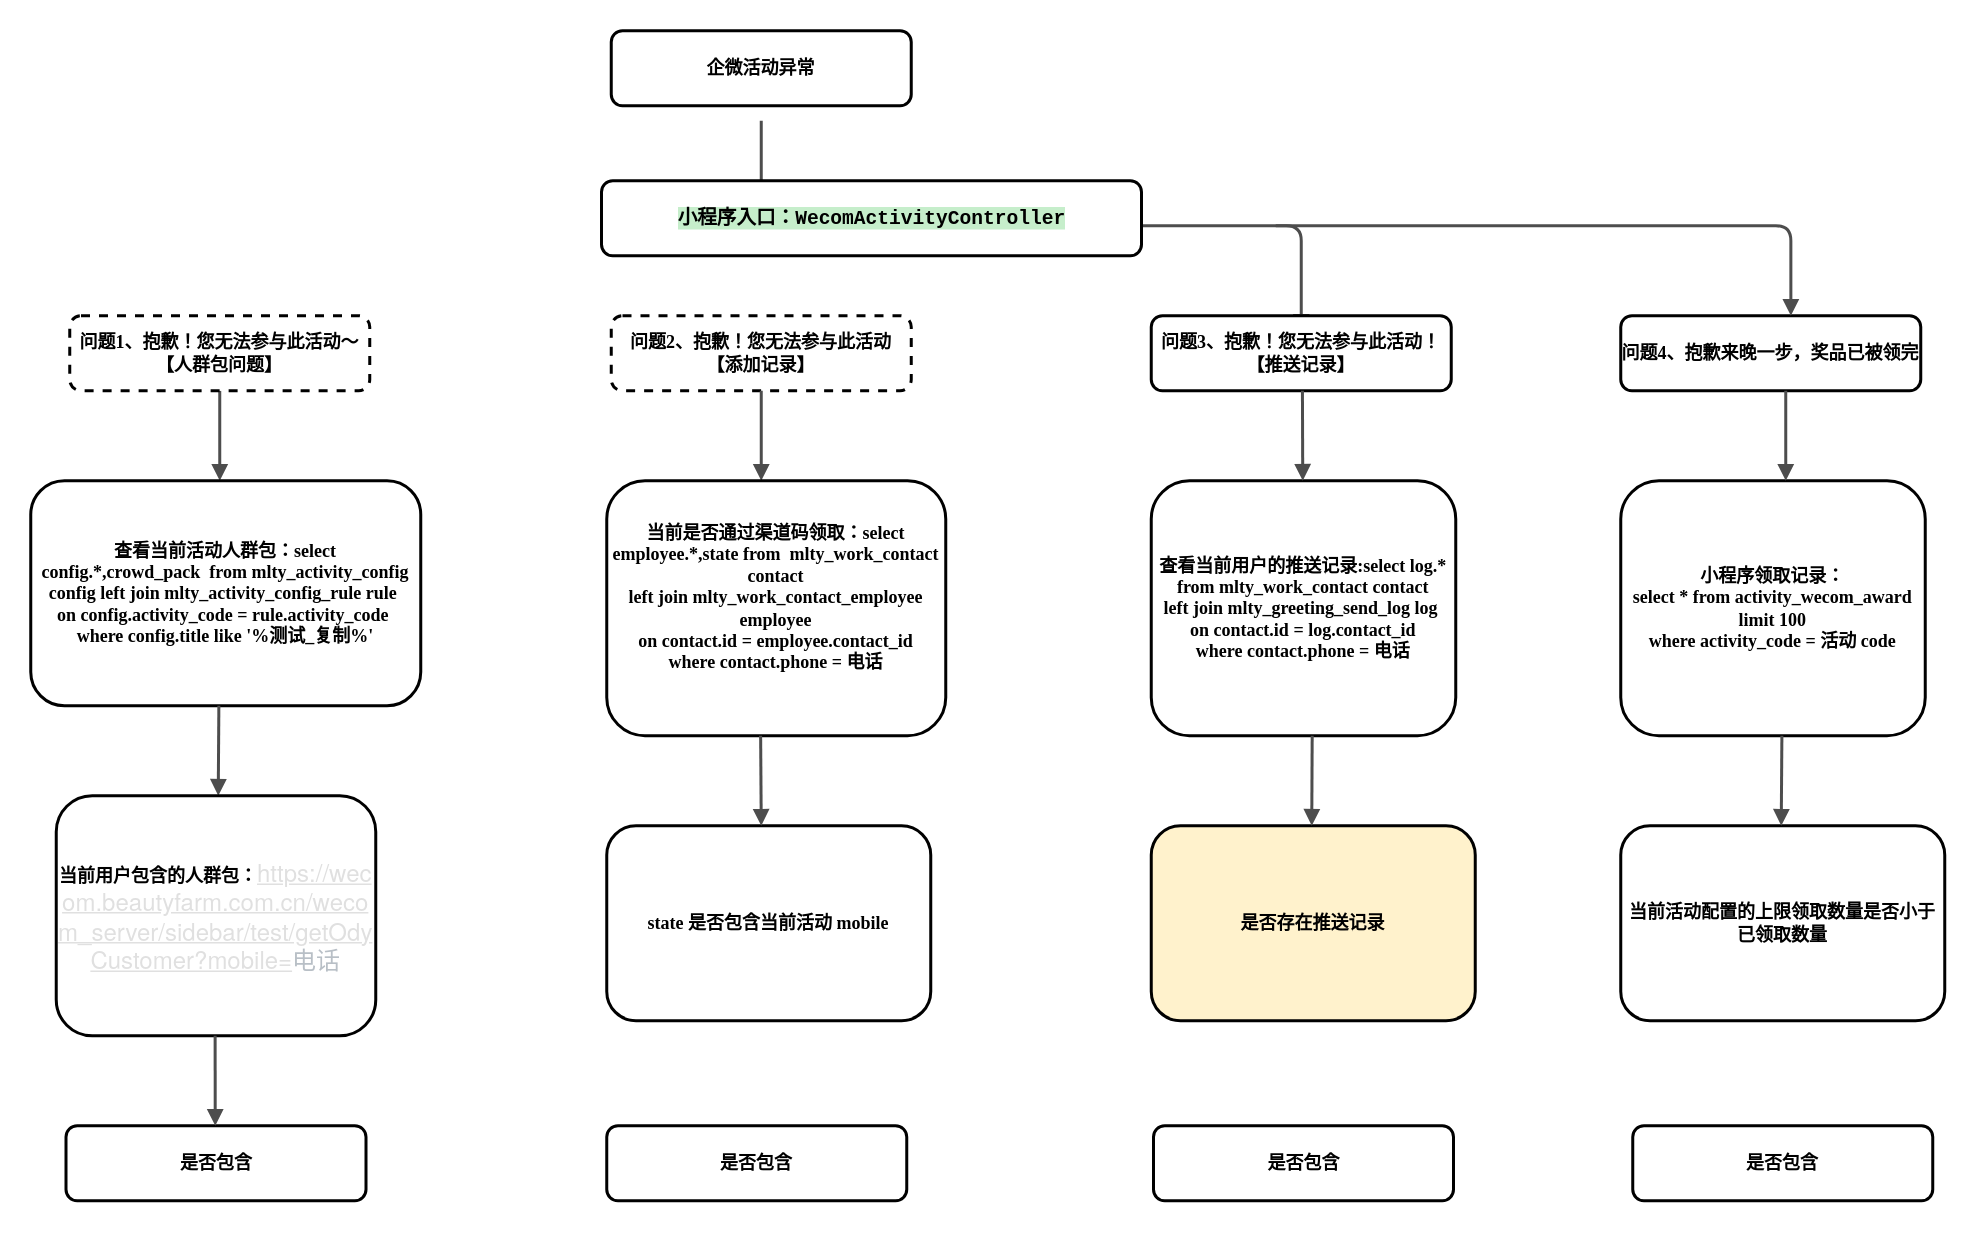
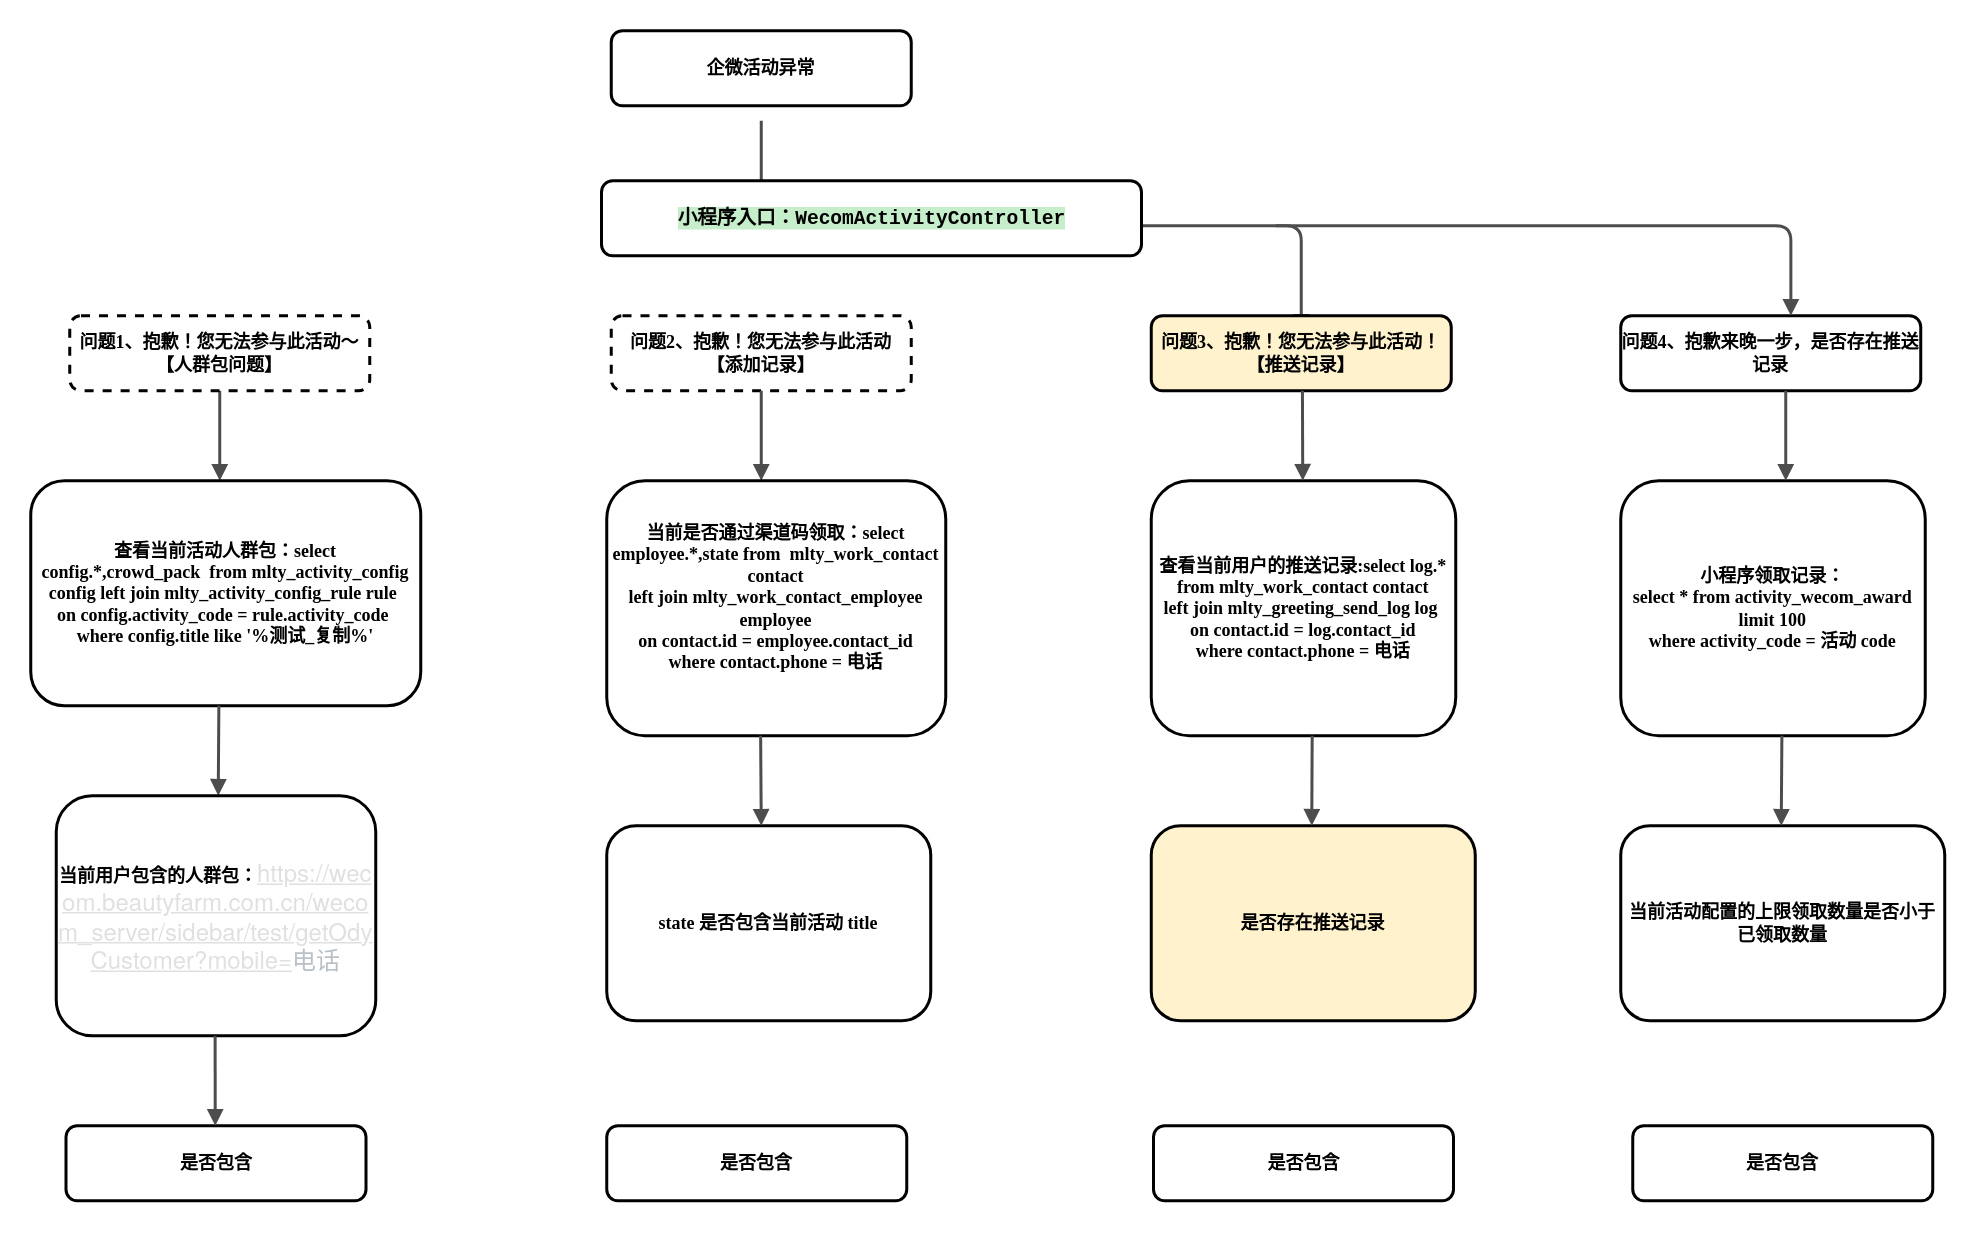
(1301, 353) -> (1301, 353)
(1771, 353) -> (1771, 353)
(769, 923) -> (769, 923)
